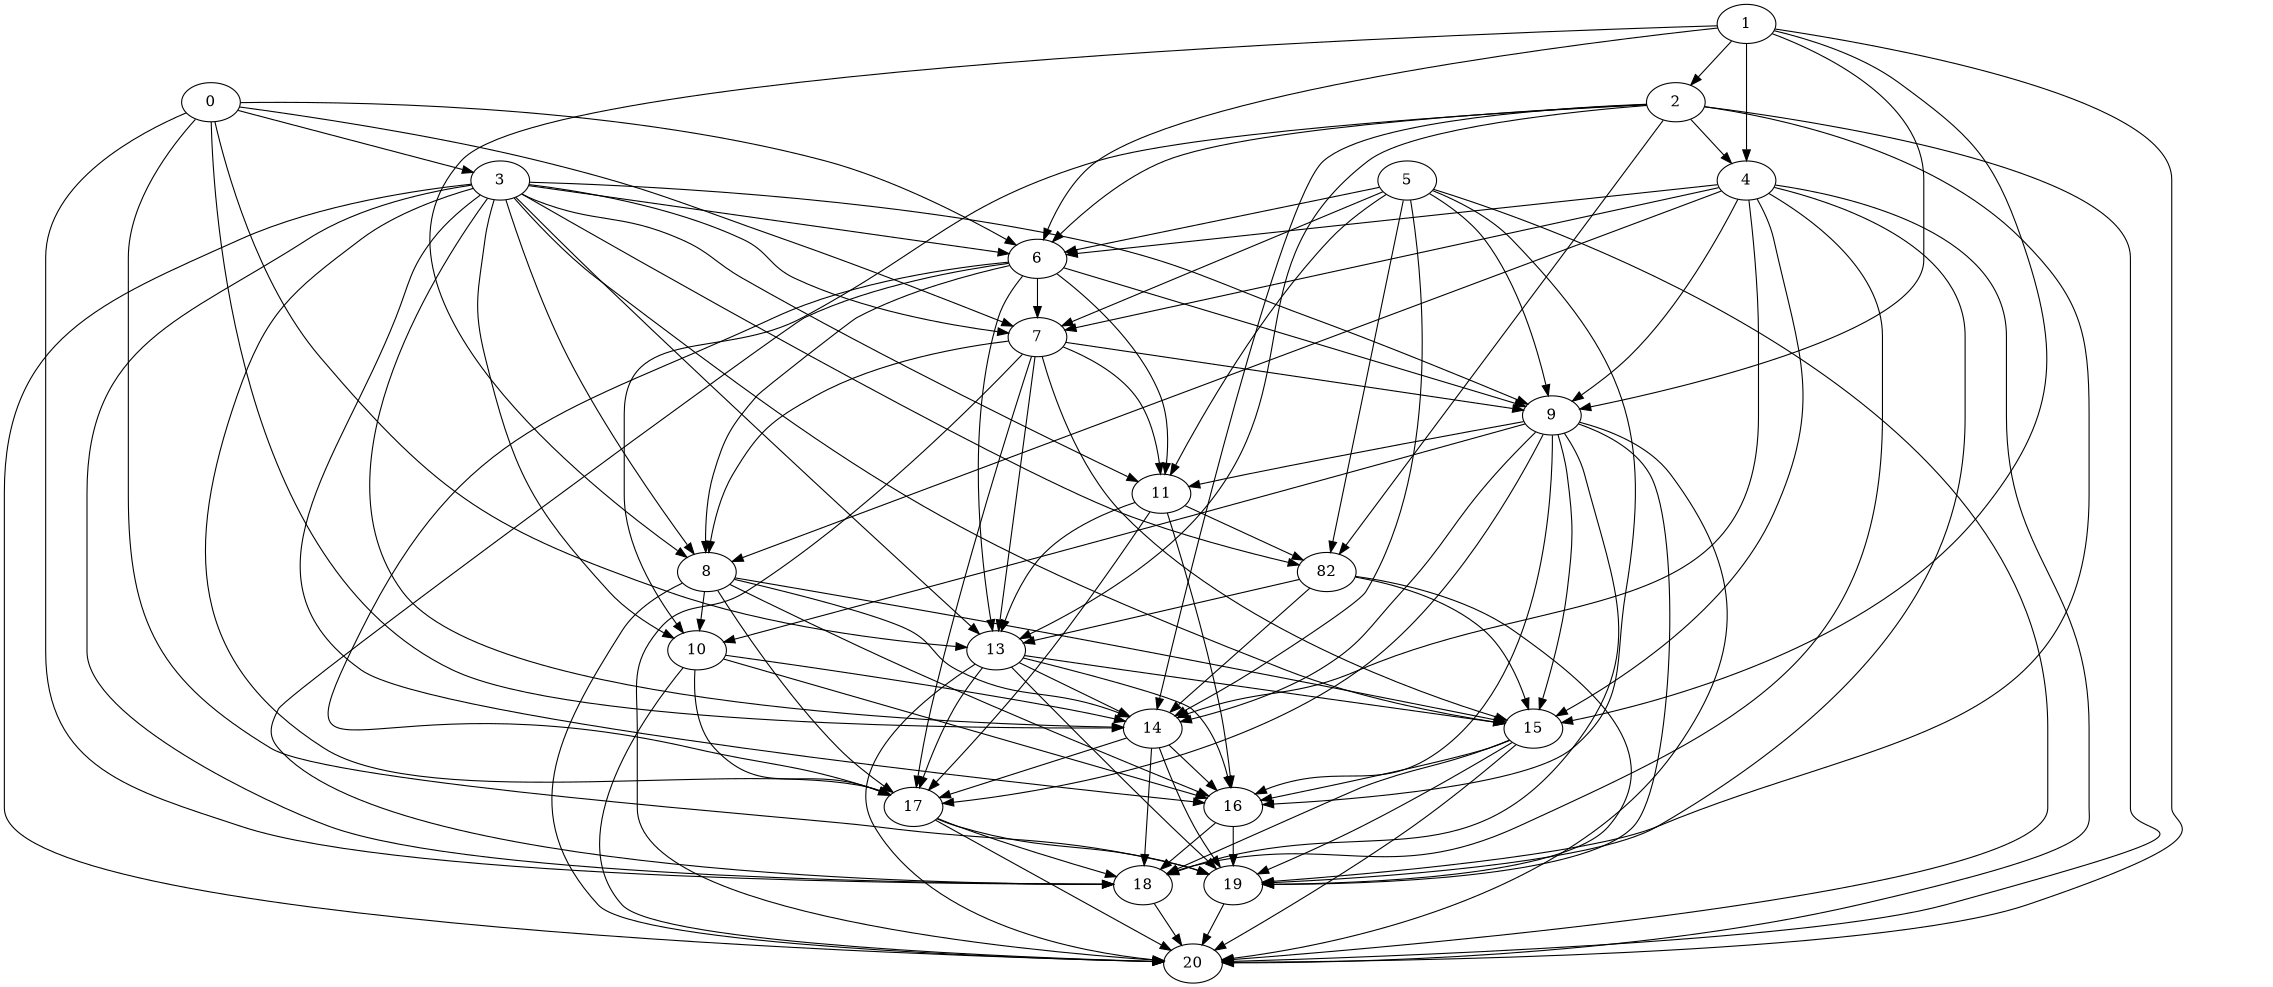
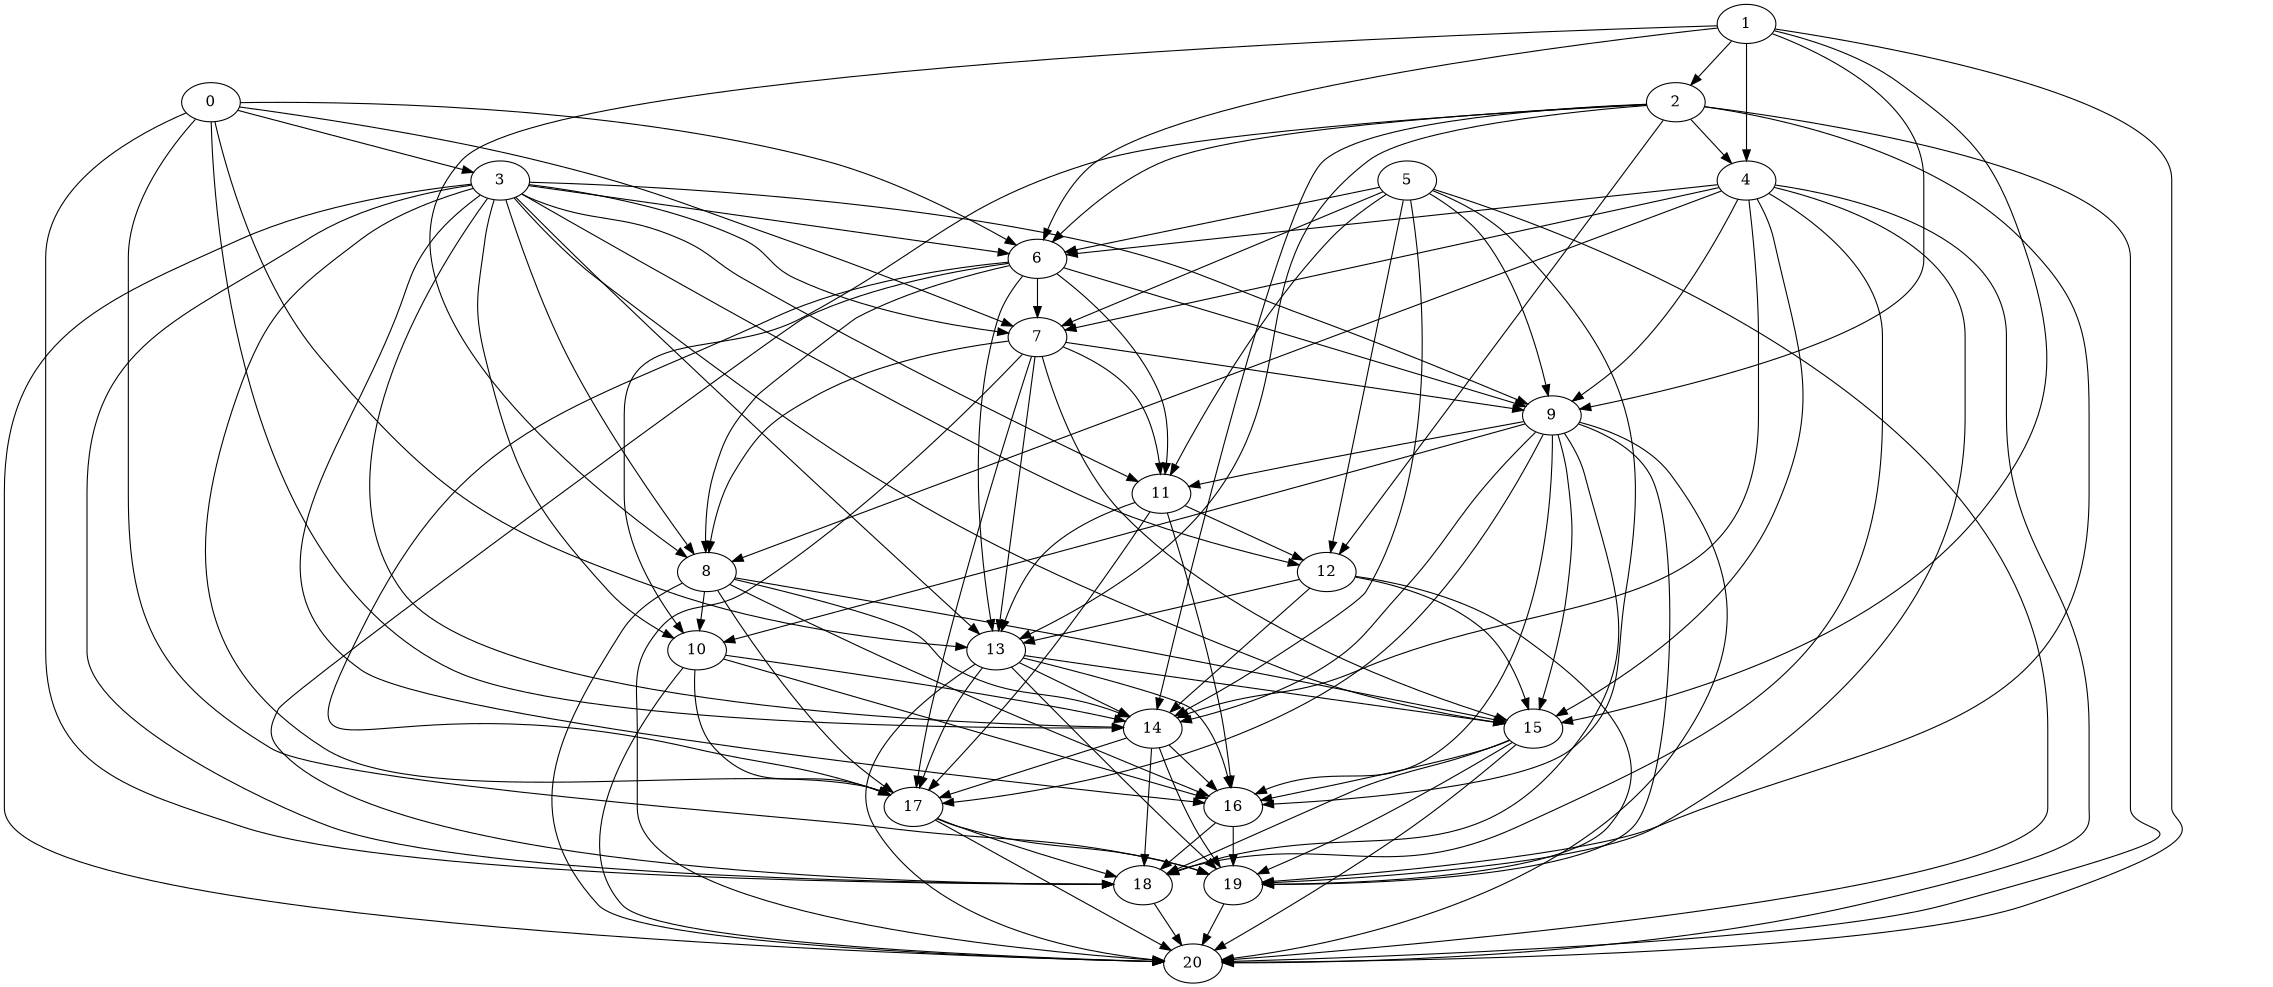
(1327, 572) -> (1327, 572)
